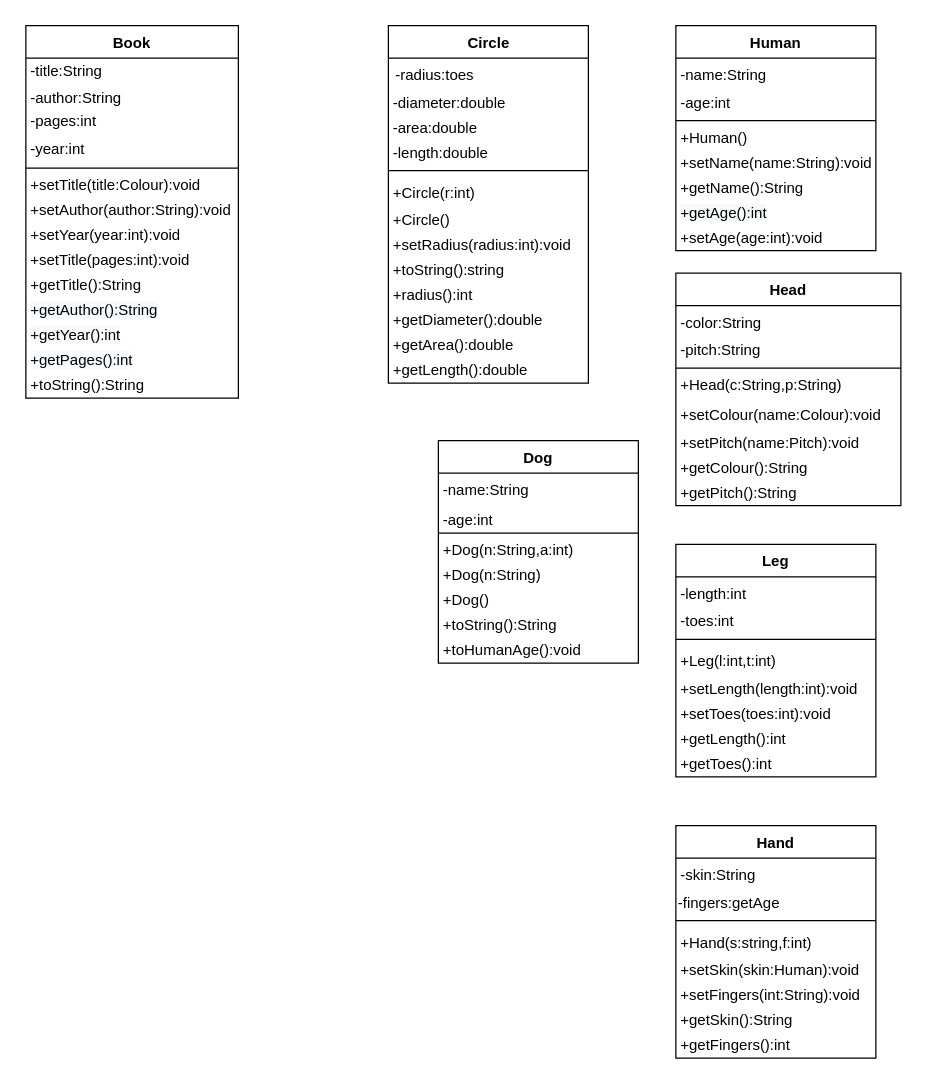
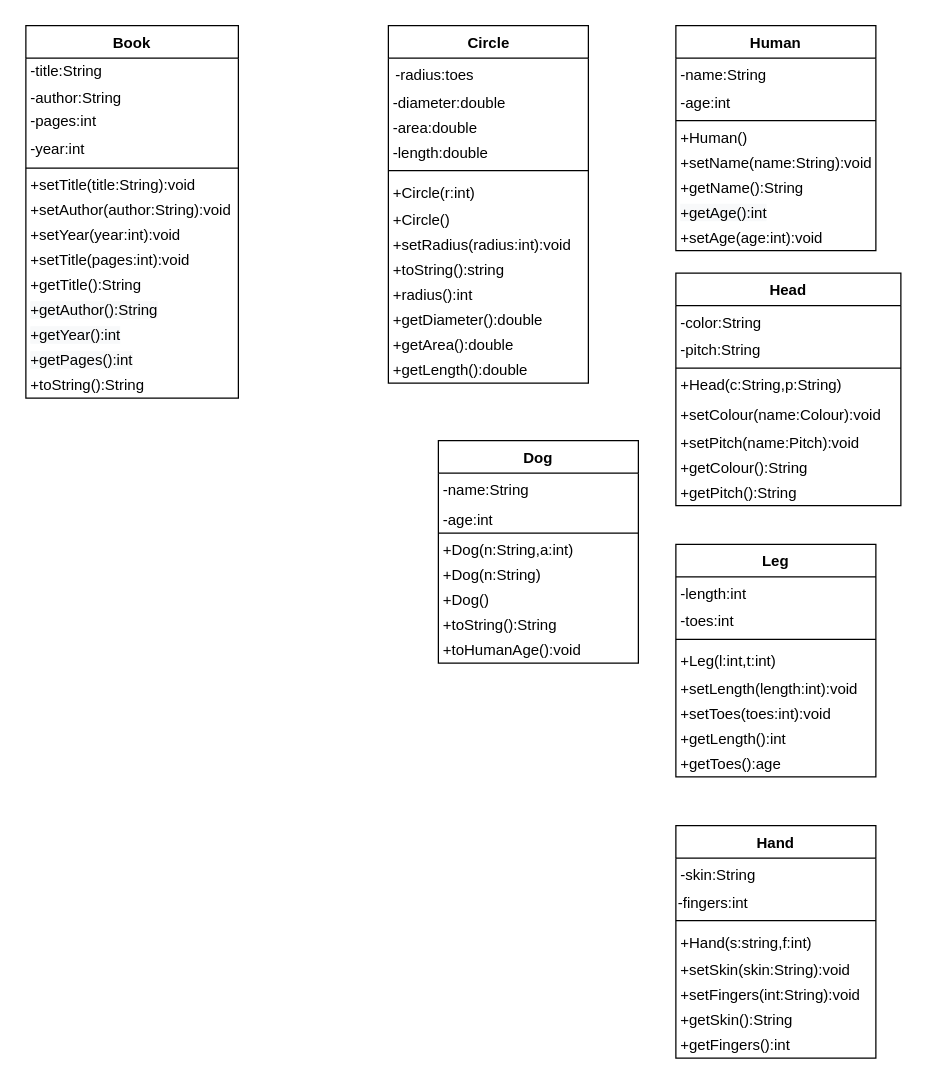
(133, 186) -> (133, 186)
(736, 764) -> (737, 764)
(737, 903) -> (723, 903)
(776, 971) -> (778, 971)
